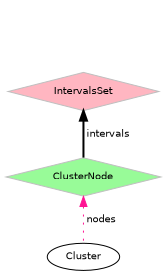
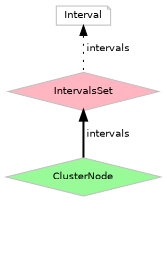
none -> (83, 16)
(83, 257) -> none
